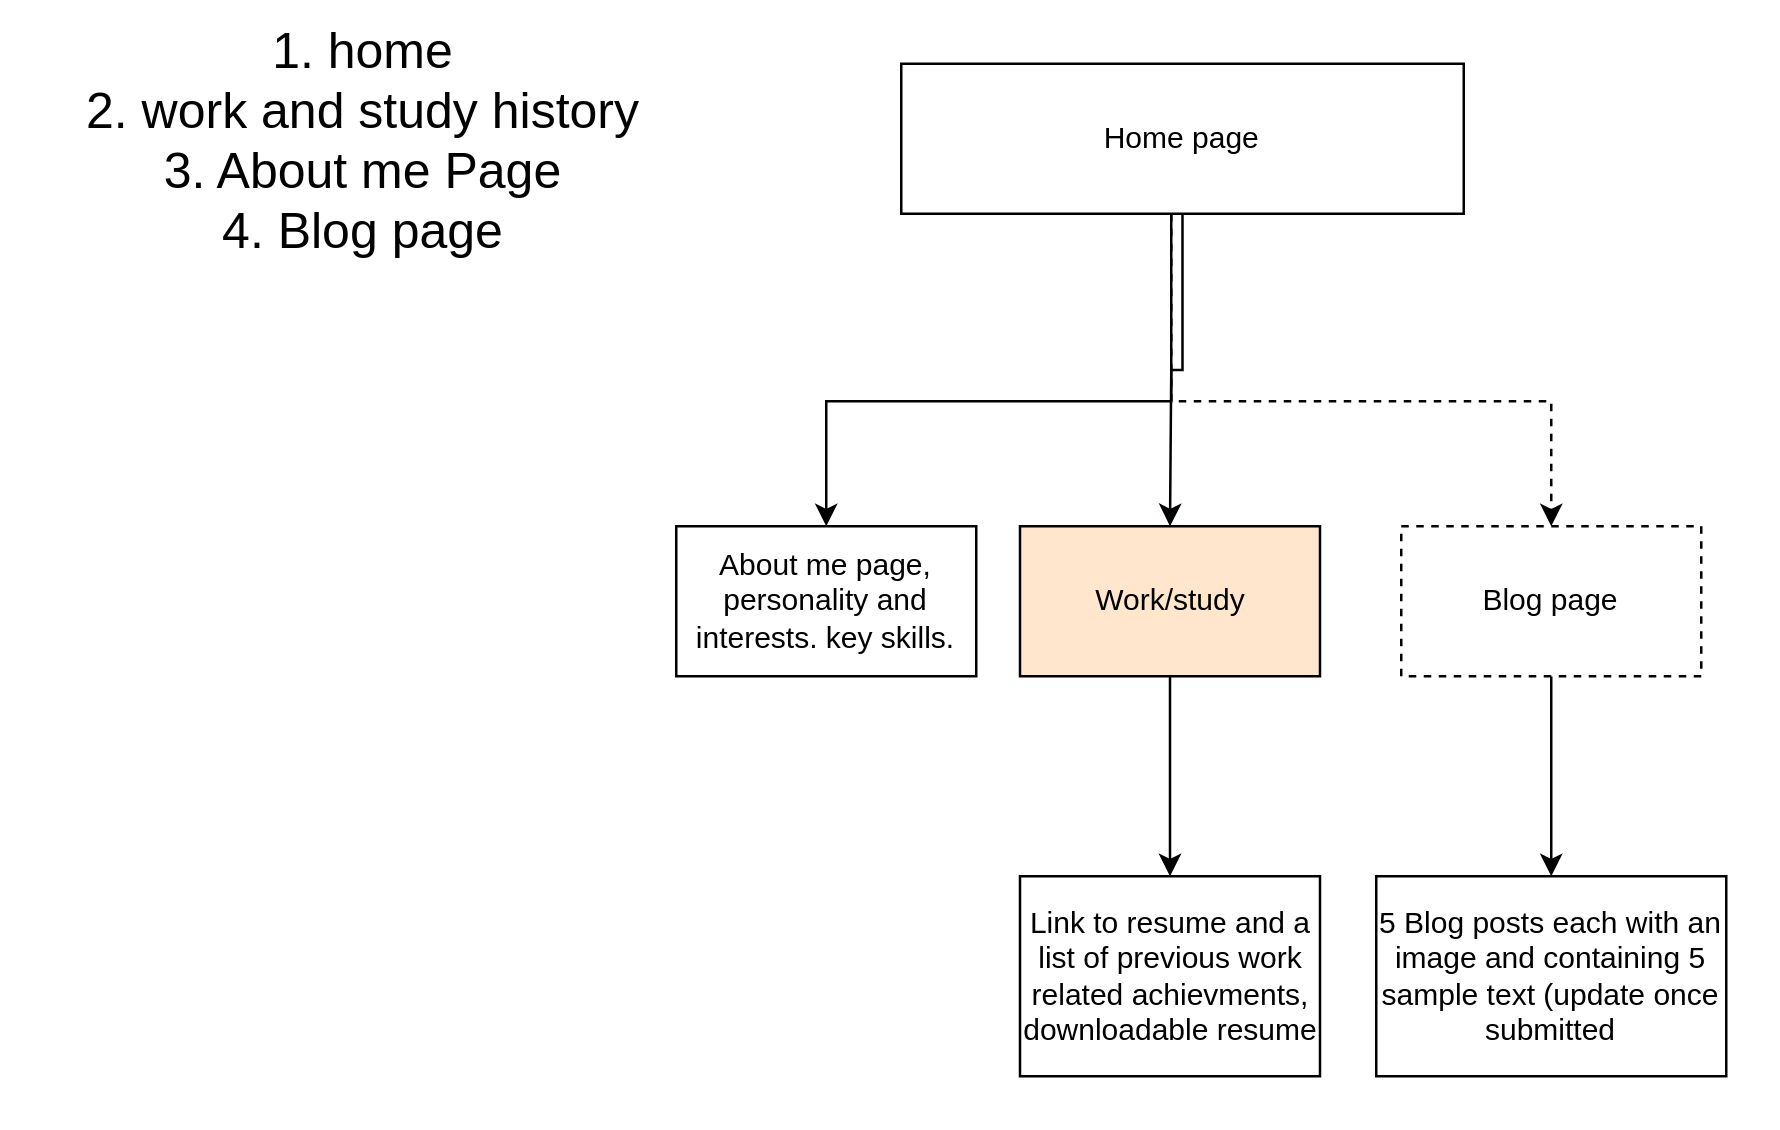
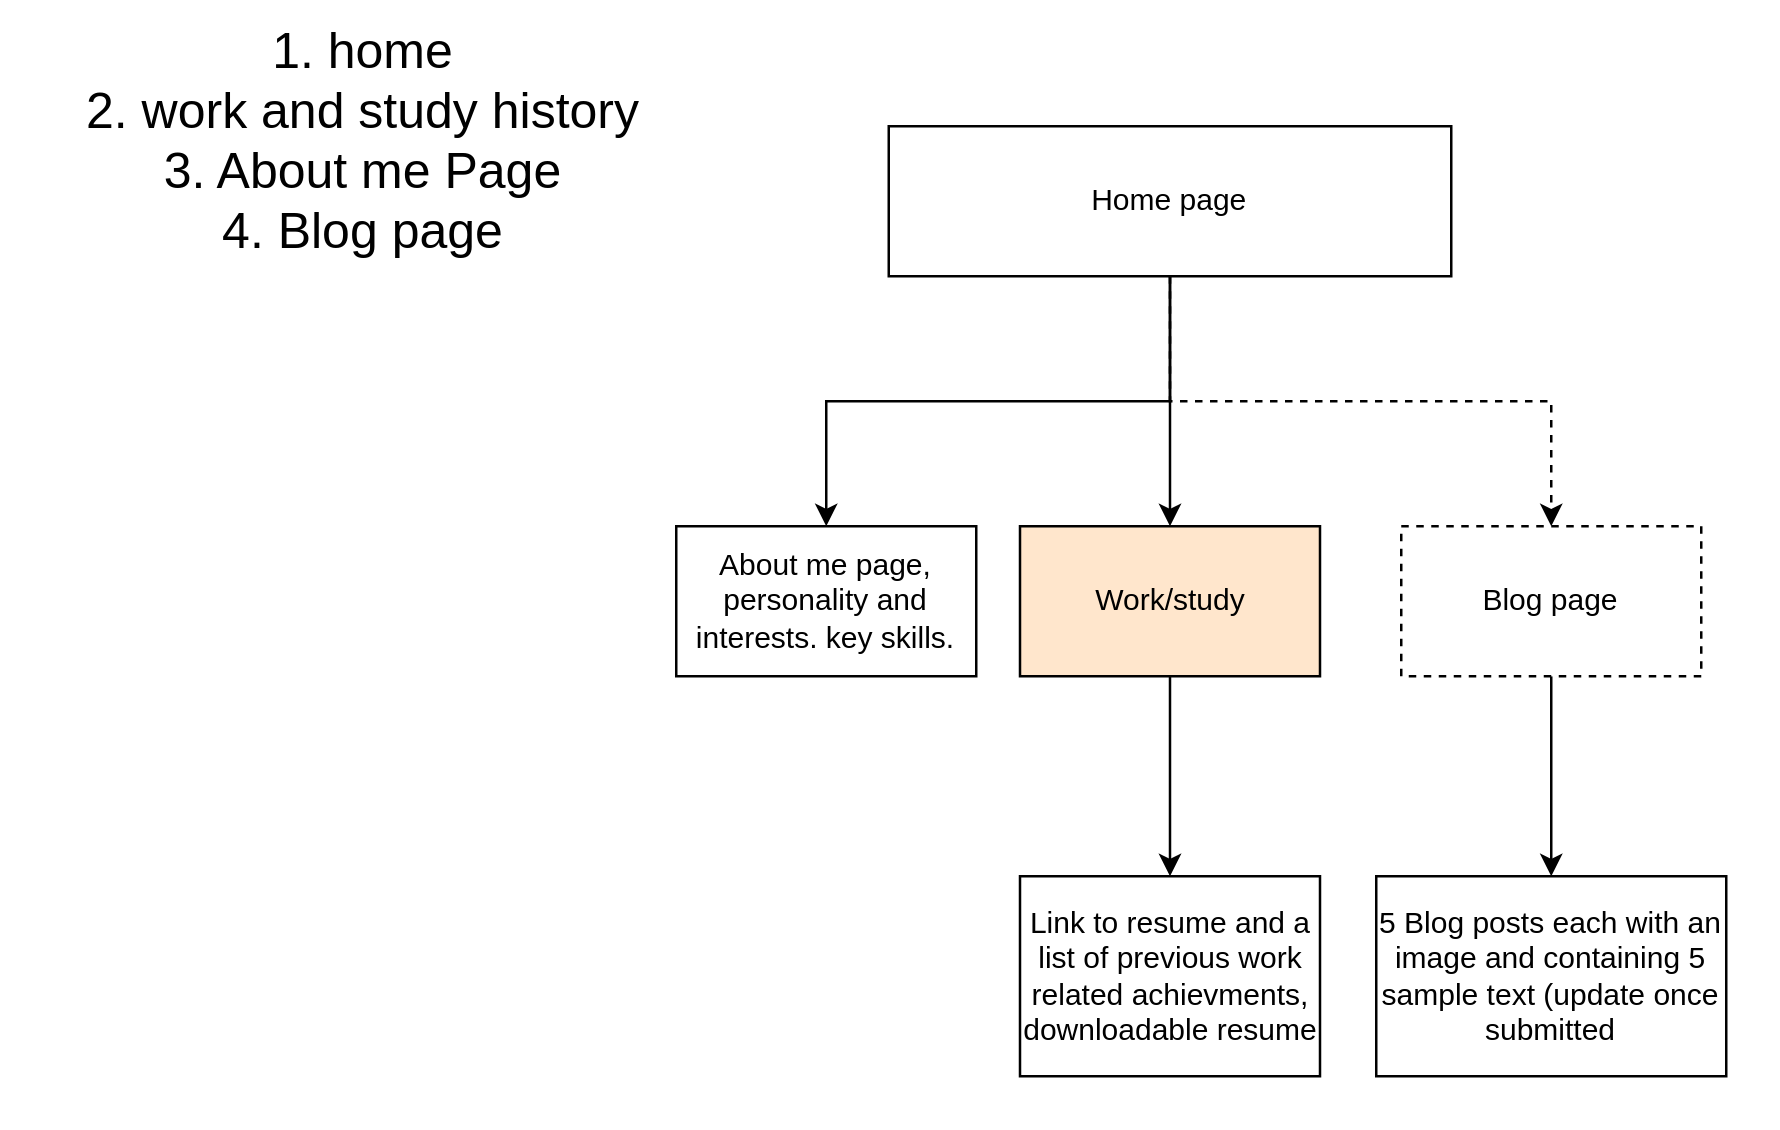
(1183, 139) -> (1170, 201)
